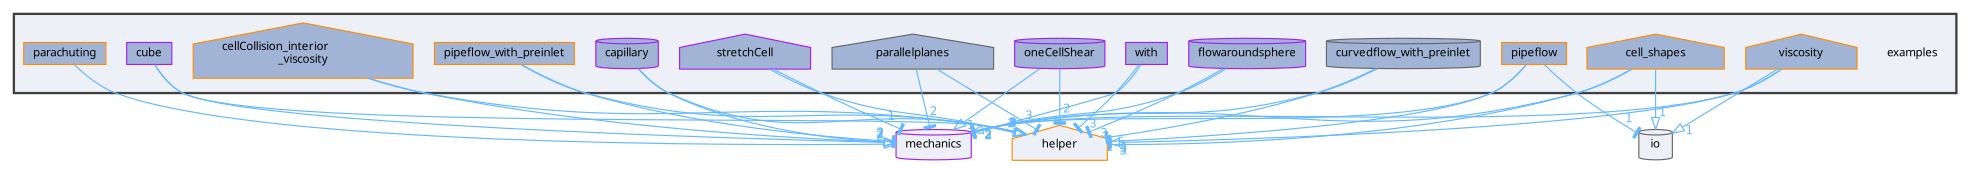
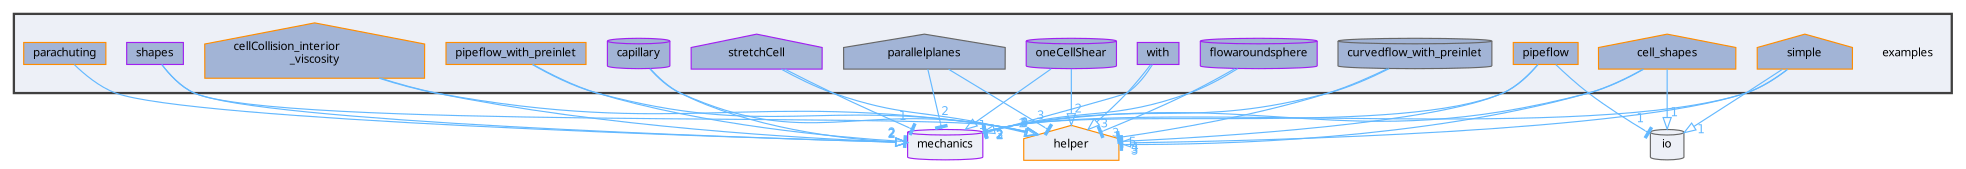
(149, 53) -> (155, 53)
(1801, 53) -> (1805, 53)
(1112, 97) -> (1125, 95)
(1060, 100) -> (1071, 86)
